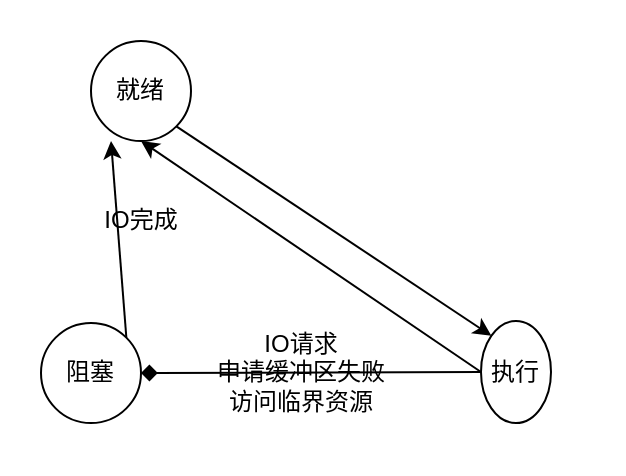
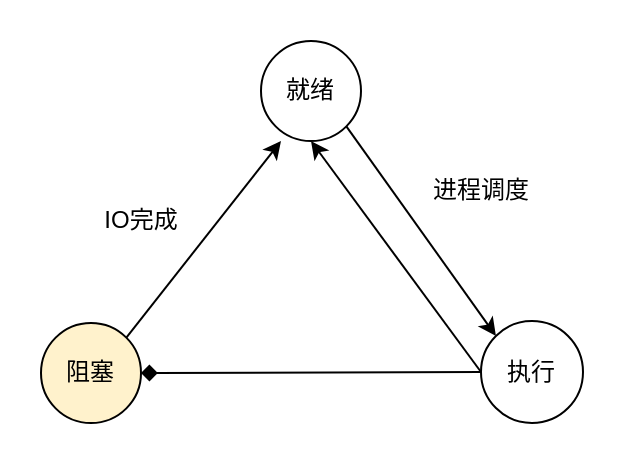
(141, 91) -> (311, 91)
none -> (481, 191)
(516, 372) -> (532, 372)
(91, 373) -> (91, 373)
(301, 373) -> none
